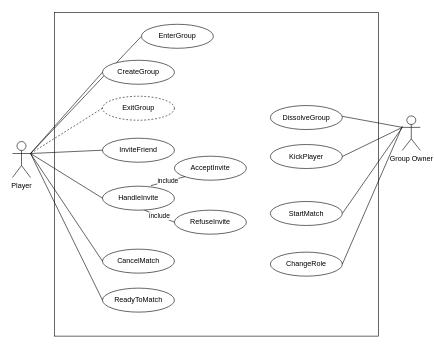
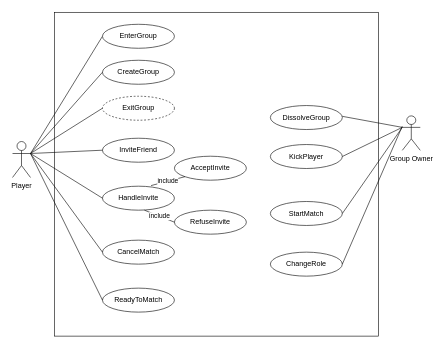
(177, 36) -> (138, 36)
(68, 130) -> (68, 130)
(138, 261) -> (138, 252)
